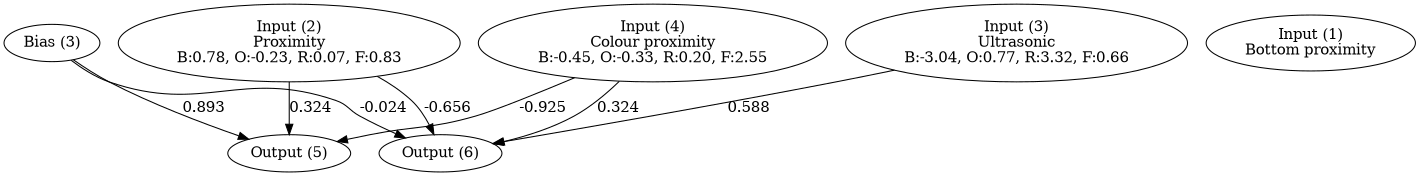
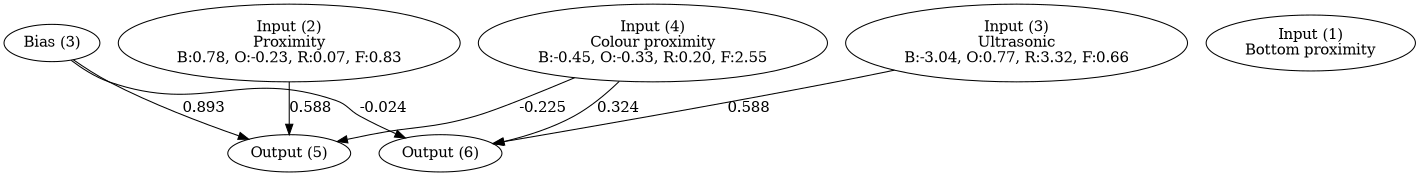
(407, 97) -> none
(310, 108) -> (310, 108)
(543, 108) -> (543, 108)
